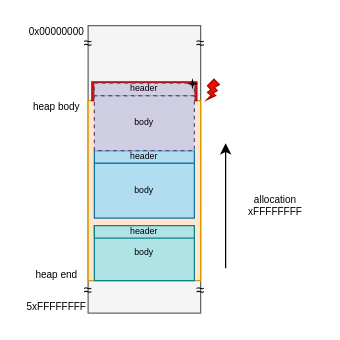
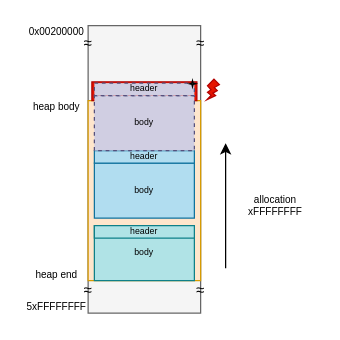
(57, 32) -> (57, 32)
